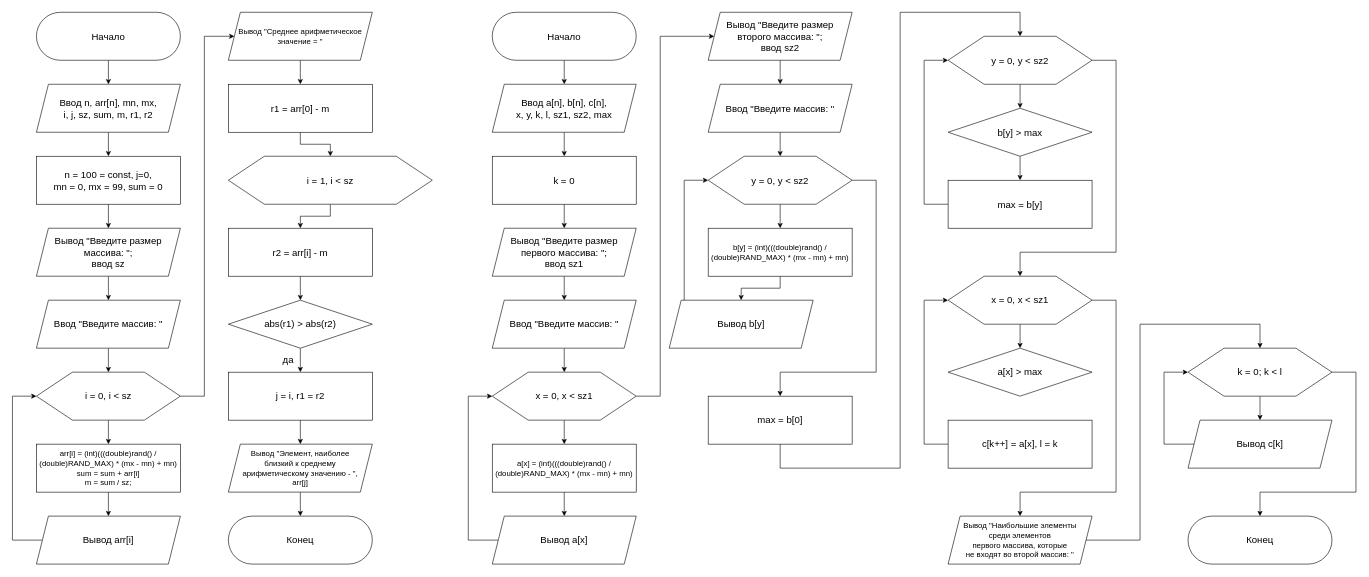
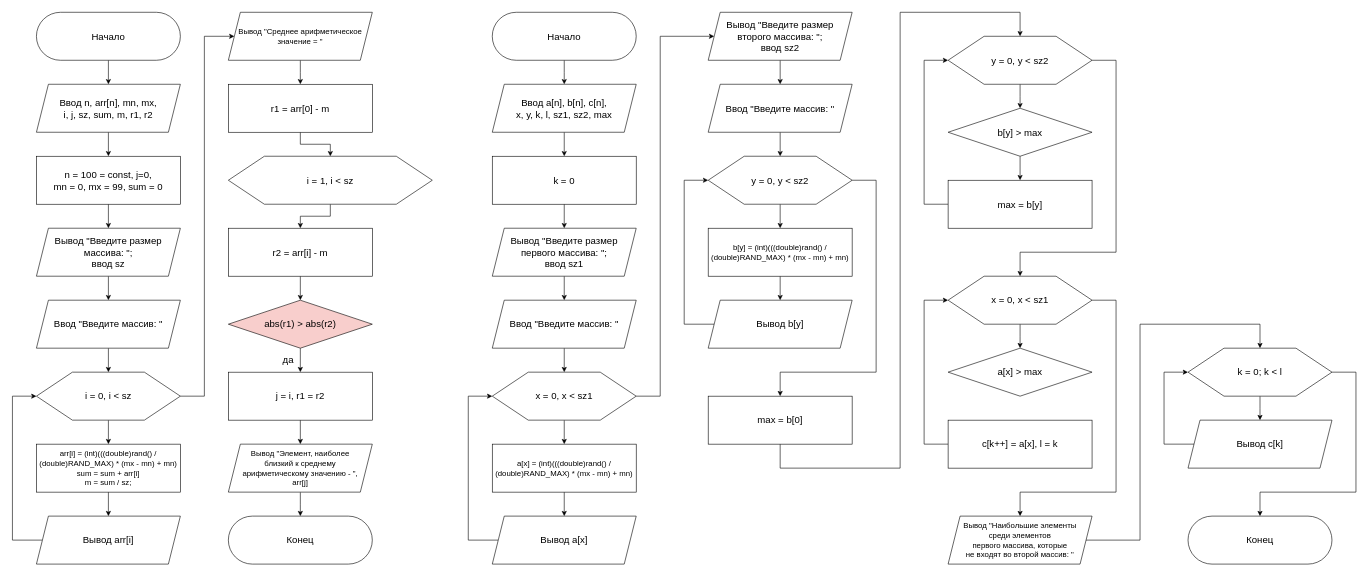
(300, 324) -> (300, 324)
(741, 324) -> (780, 324)
